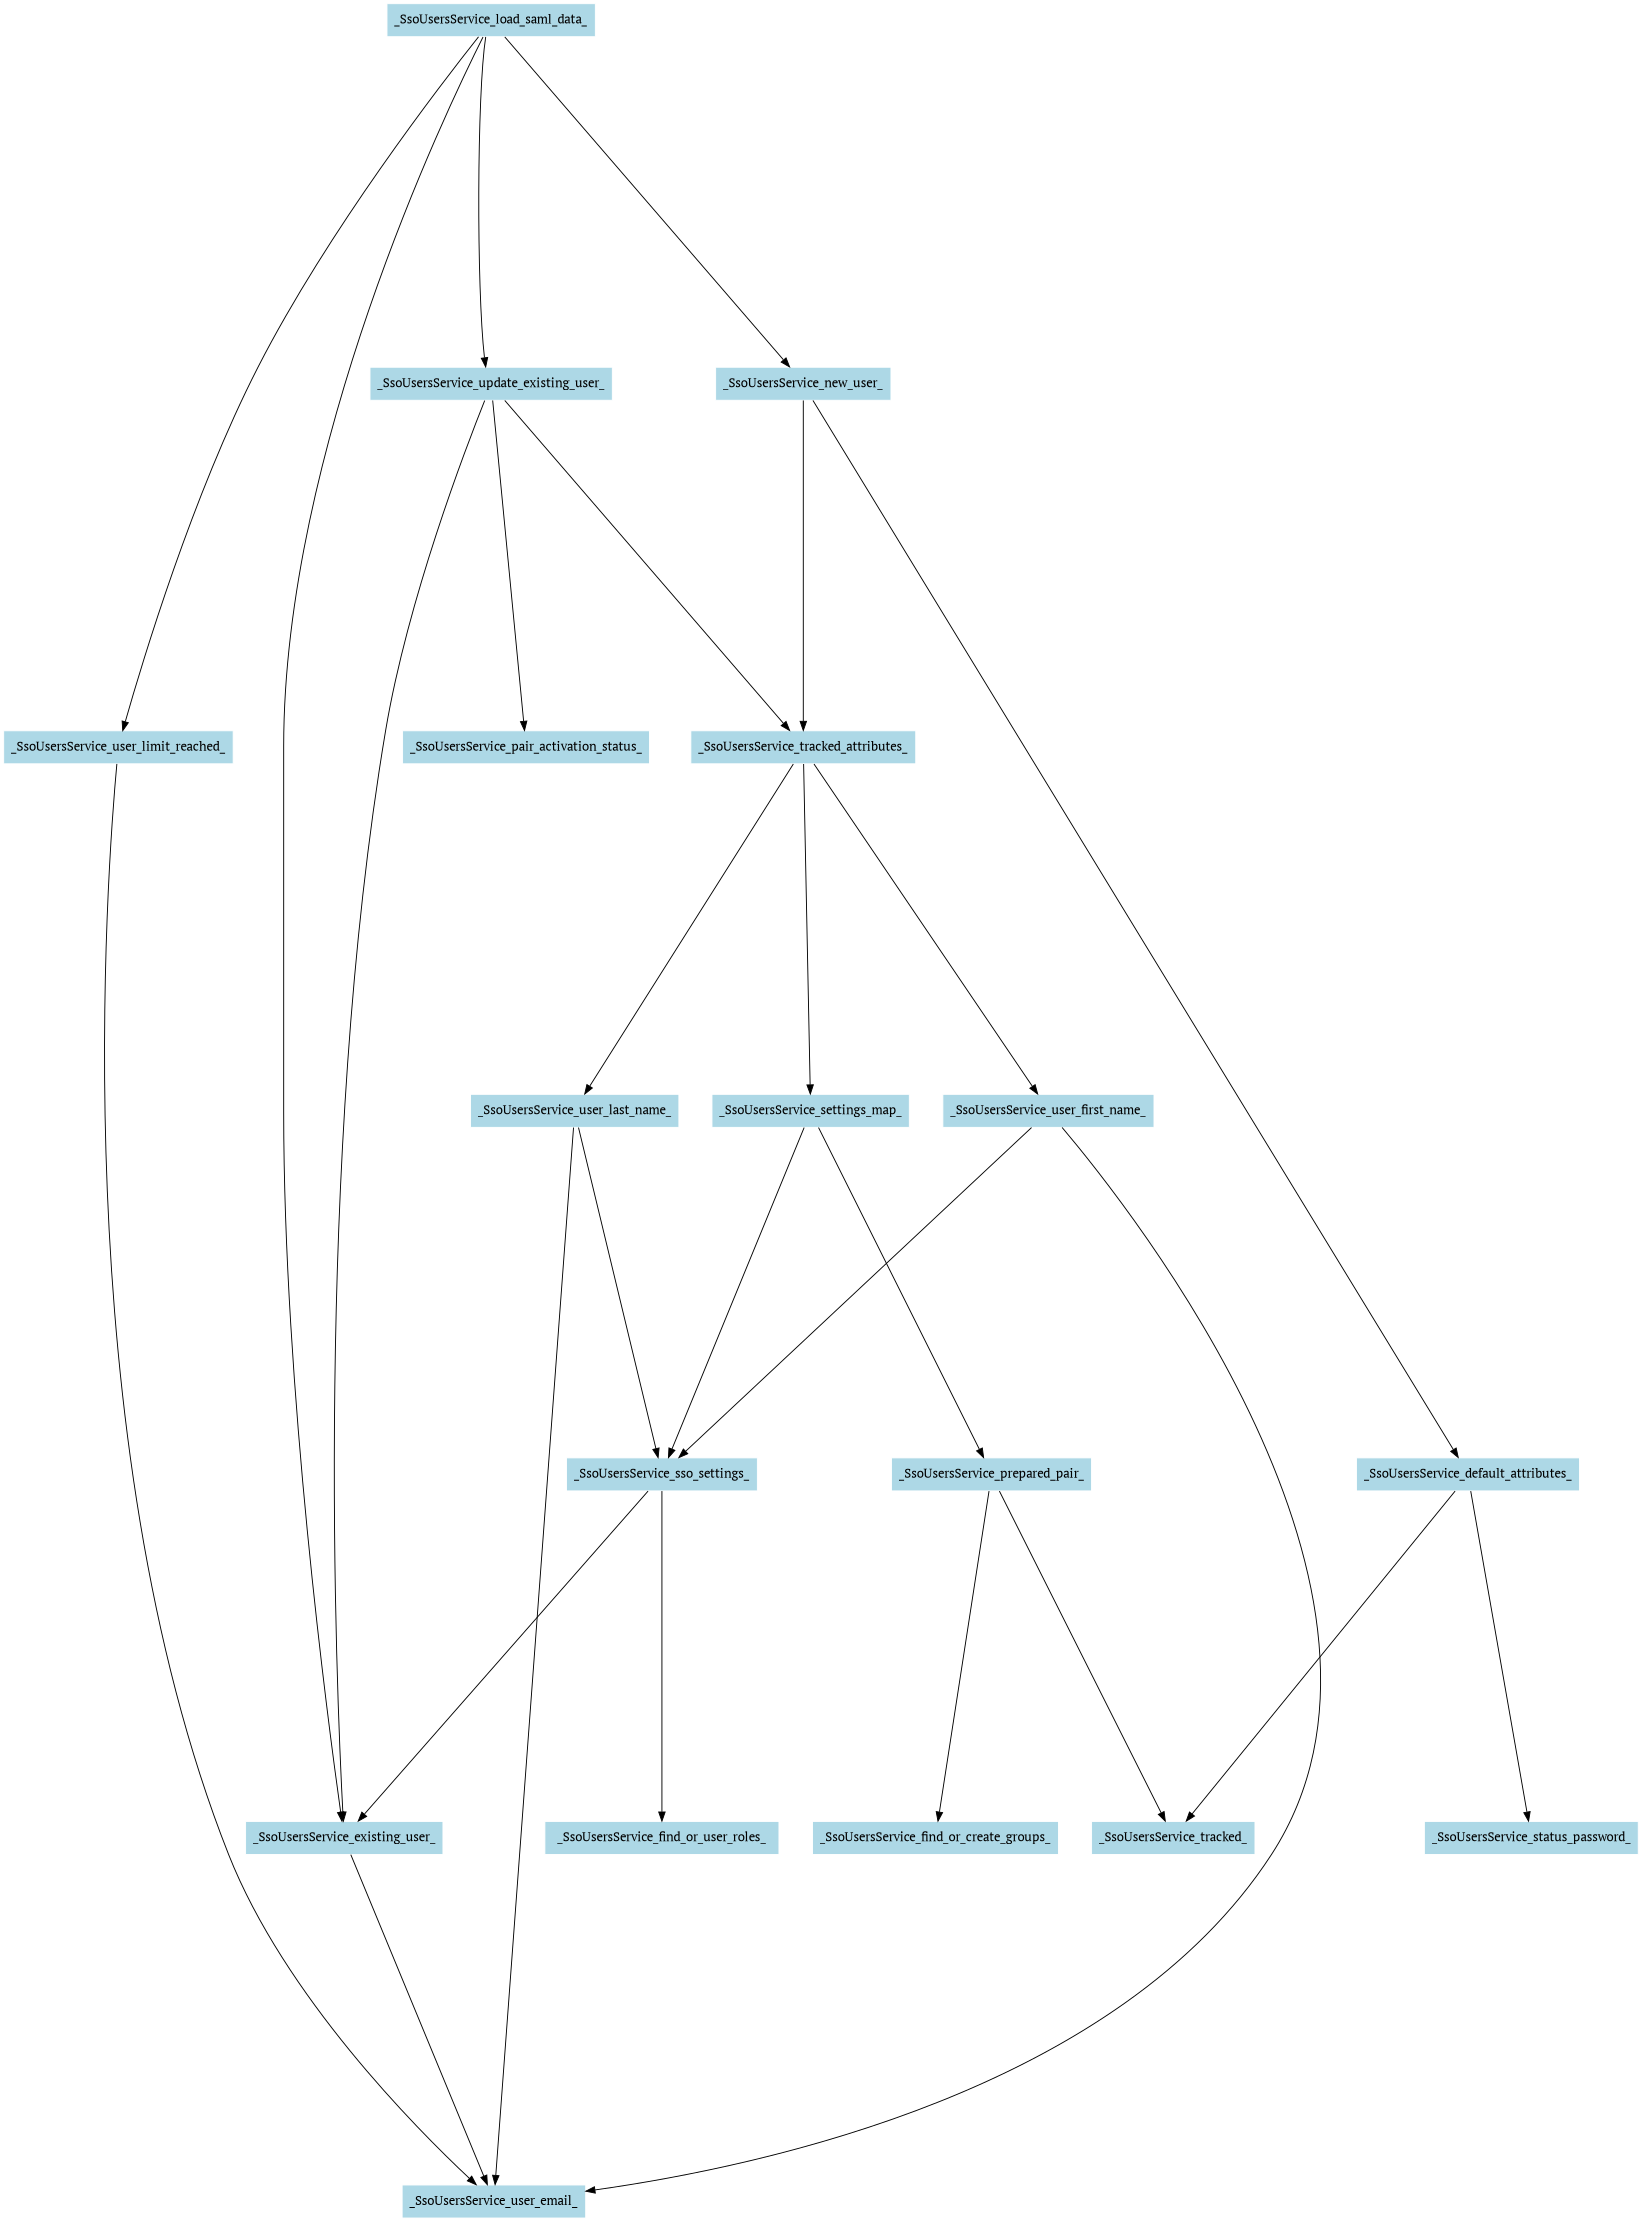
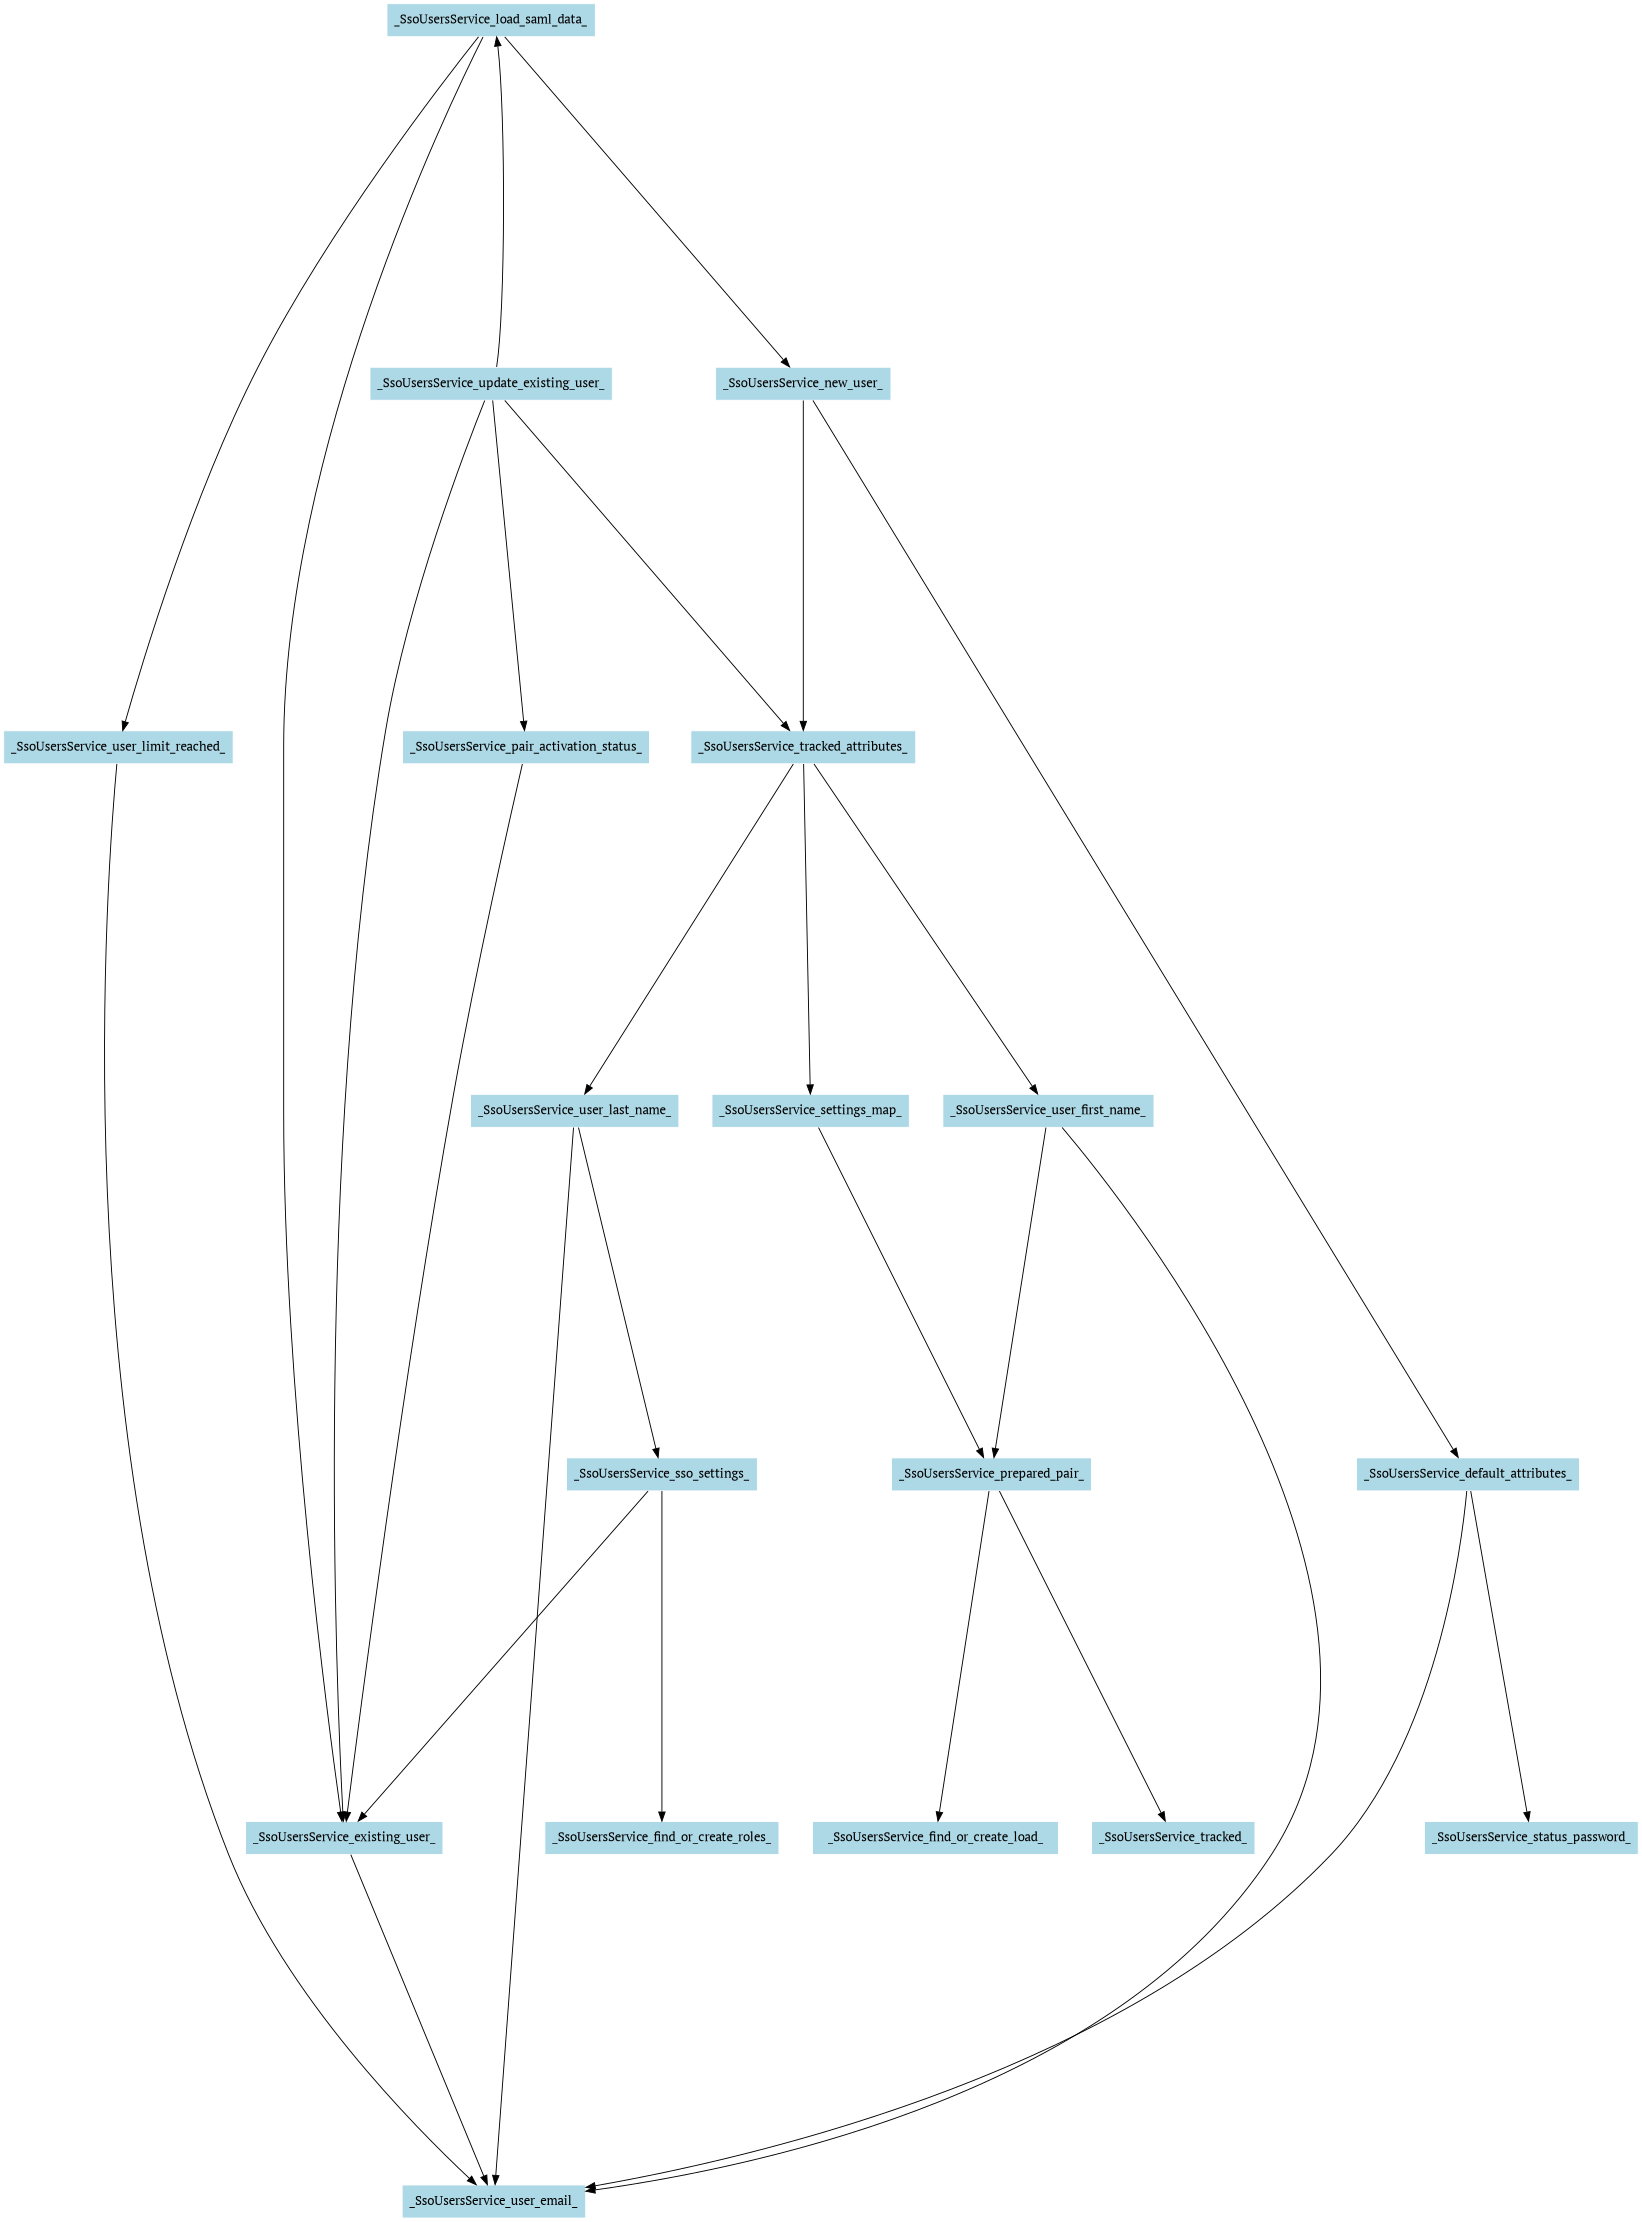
(479, 197) -> (504, 207)
none -> (422, 1286)
(738, 1288) -> none
(859, 1289) -> (1021, 1288)
(1330, 1644) -> (1164, 1986)
(662, 1838) -> (662, 1838)
(935, 1838) -> (935, 1838)
